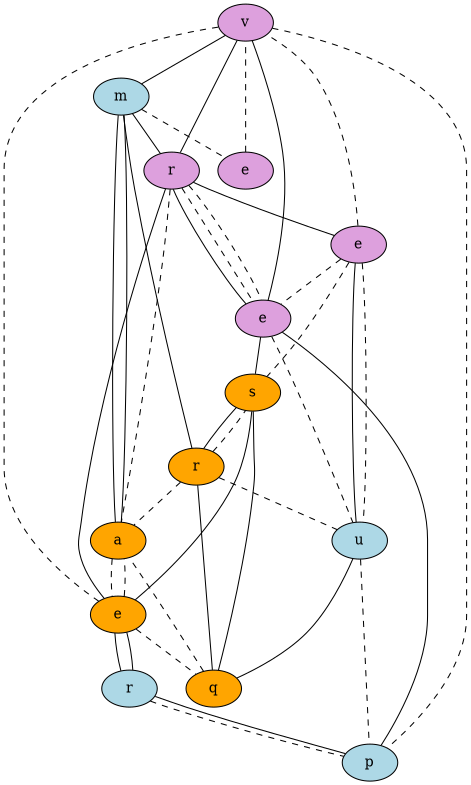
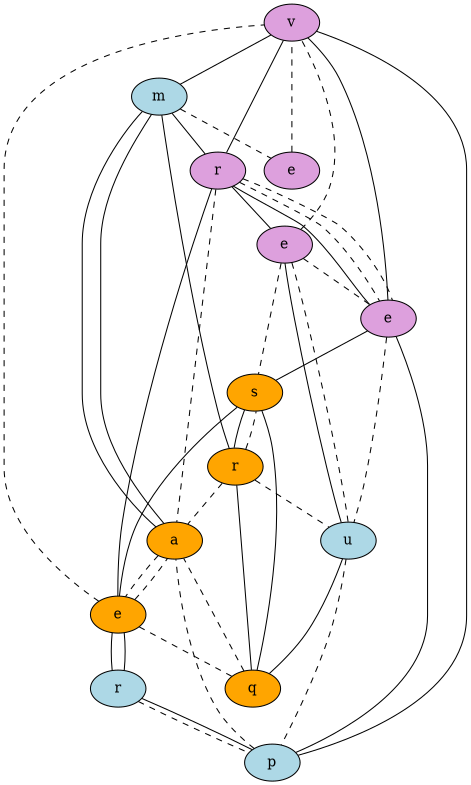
(467, 343) -> (467, 401)
none -> (198, 668)
